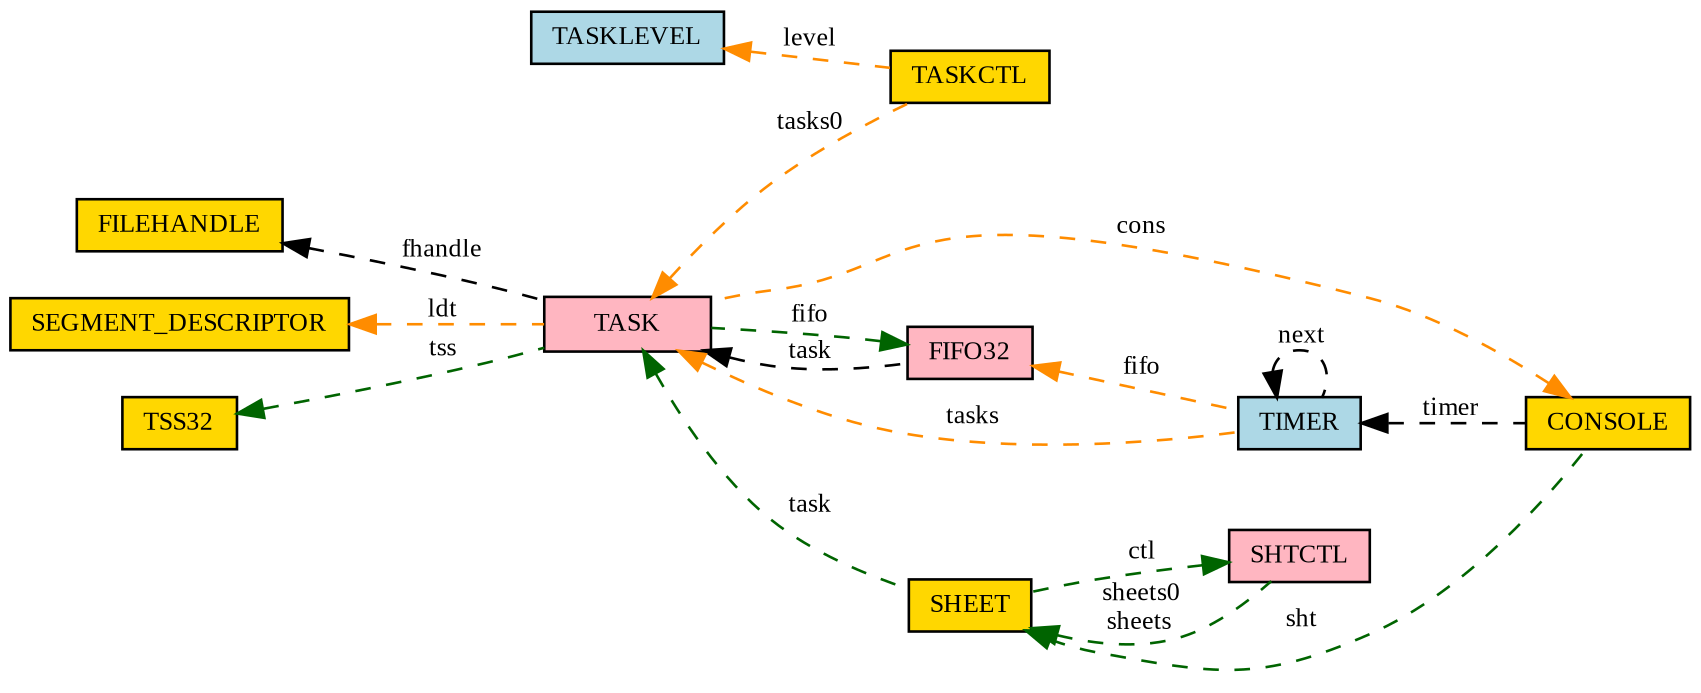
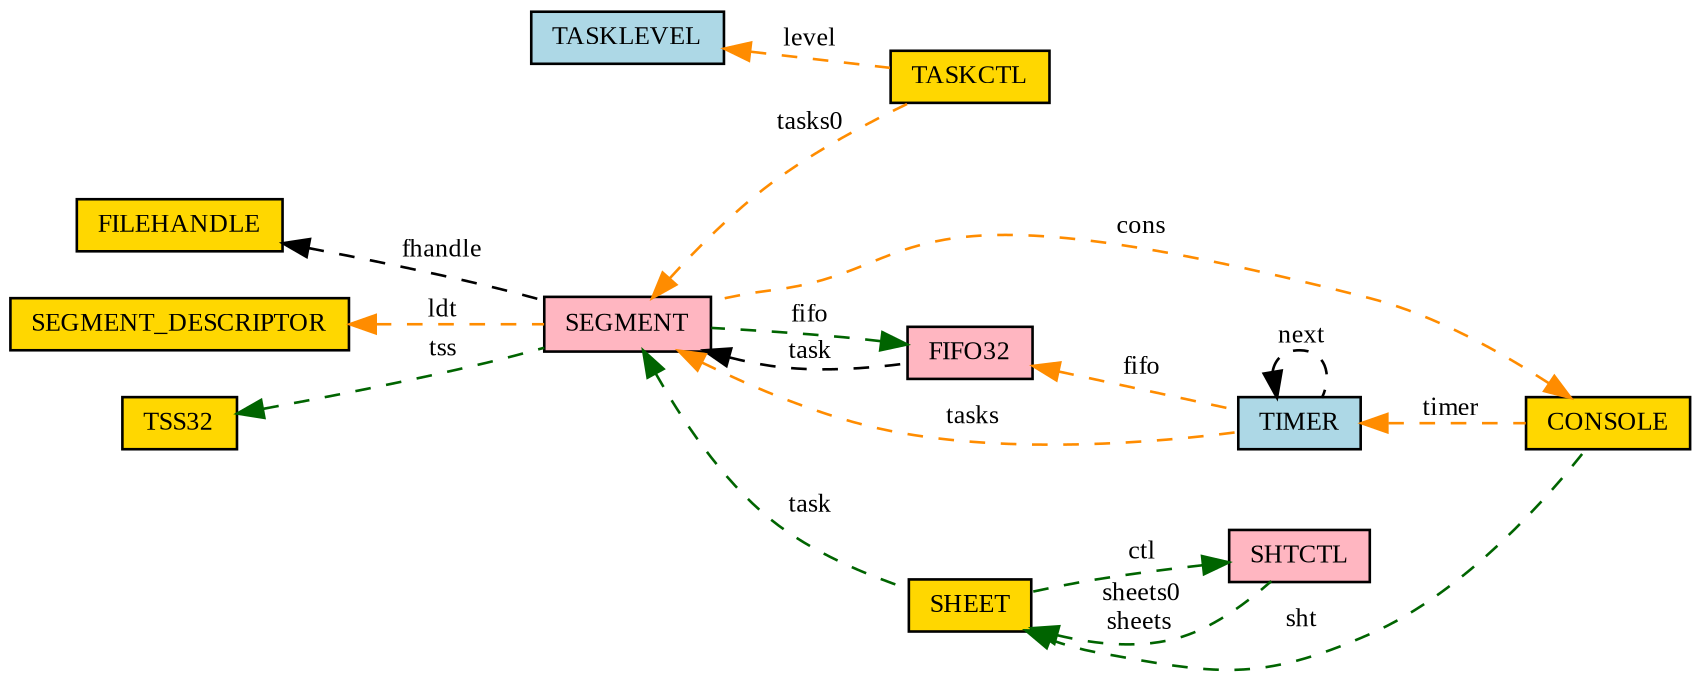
(628, 324) -> (628, 324)
(1457, 423) -> (1457, 423)
